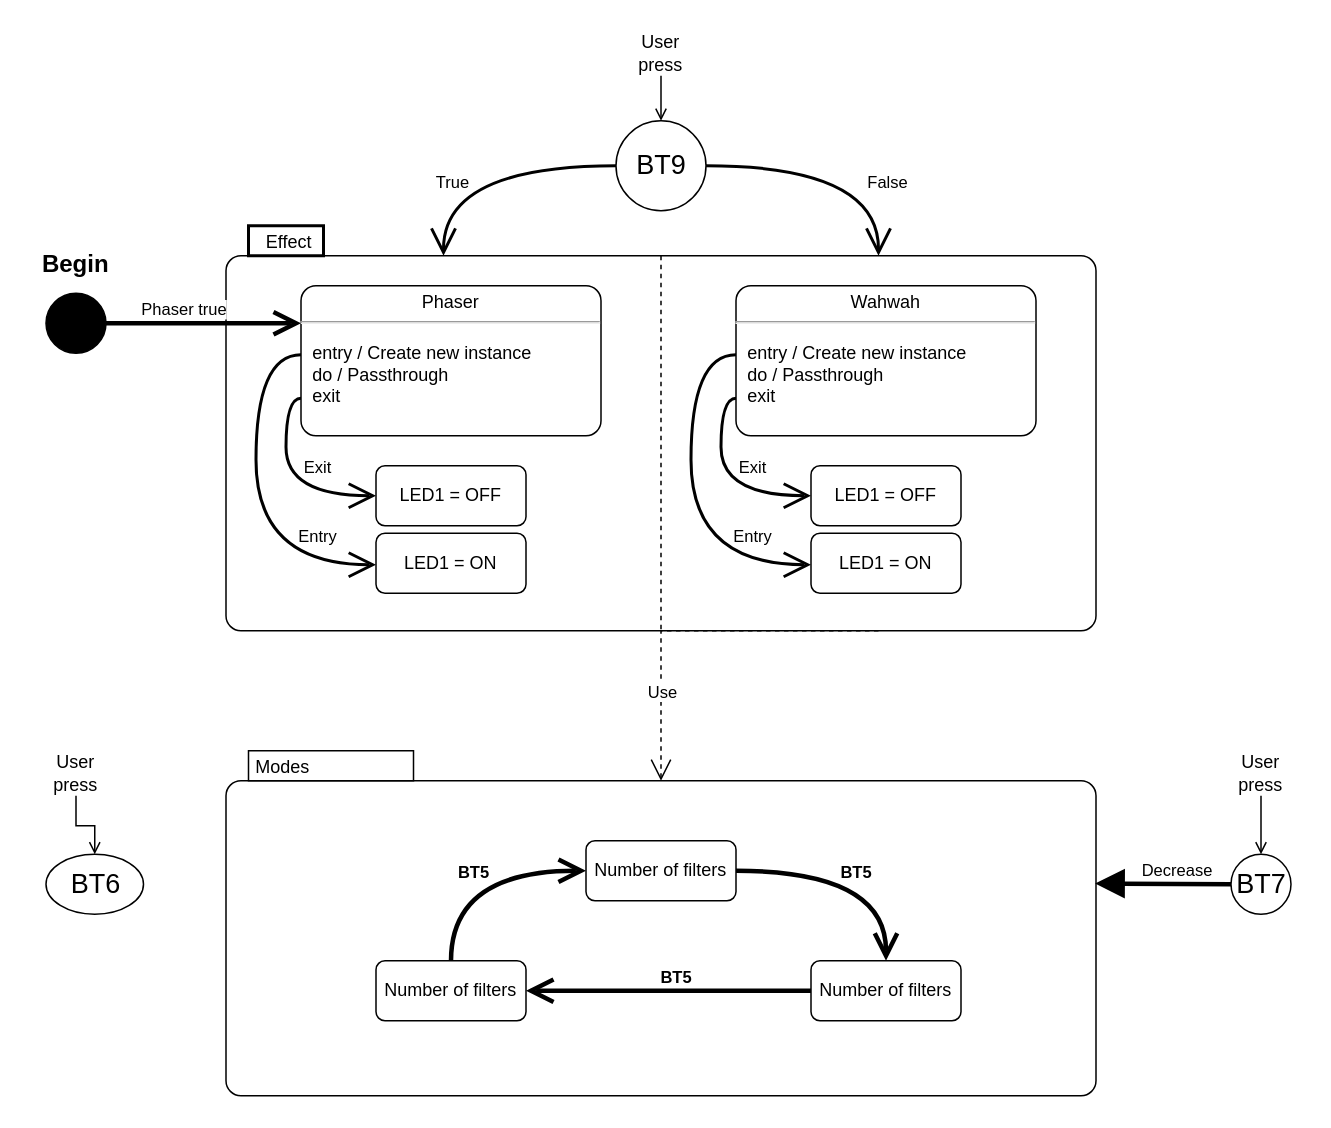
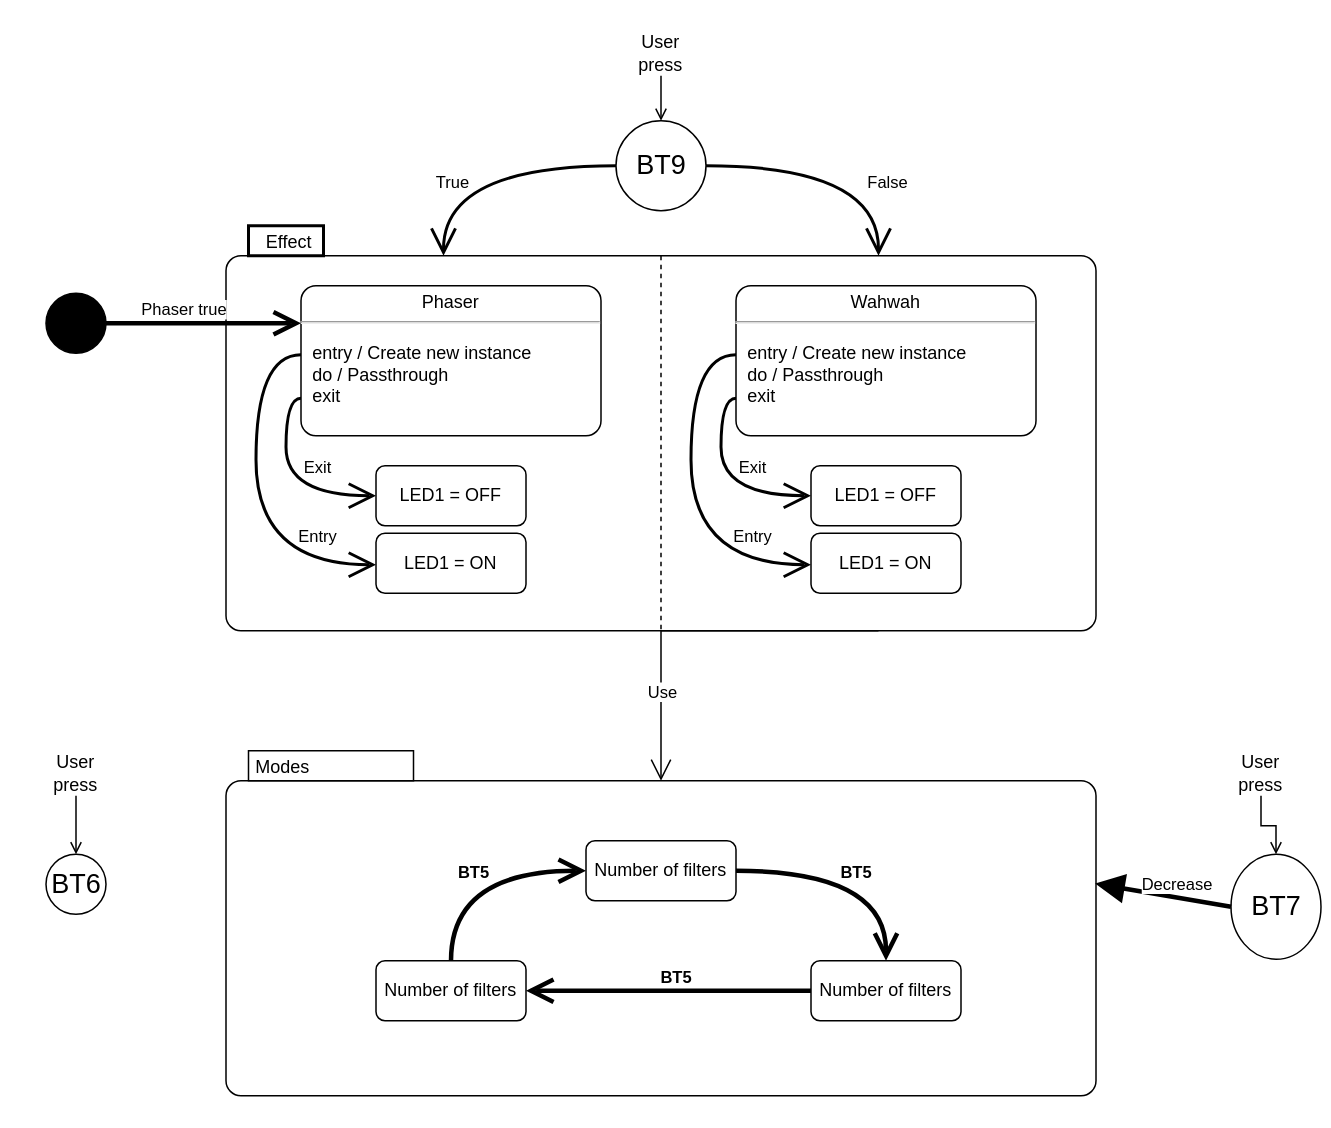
(76, 263) -> none
(661, 738) -> (661, 738)
(95, 884) -> (76, 884)
(1261, 884) -> (1276, 907)
